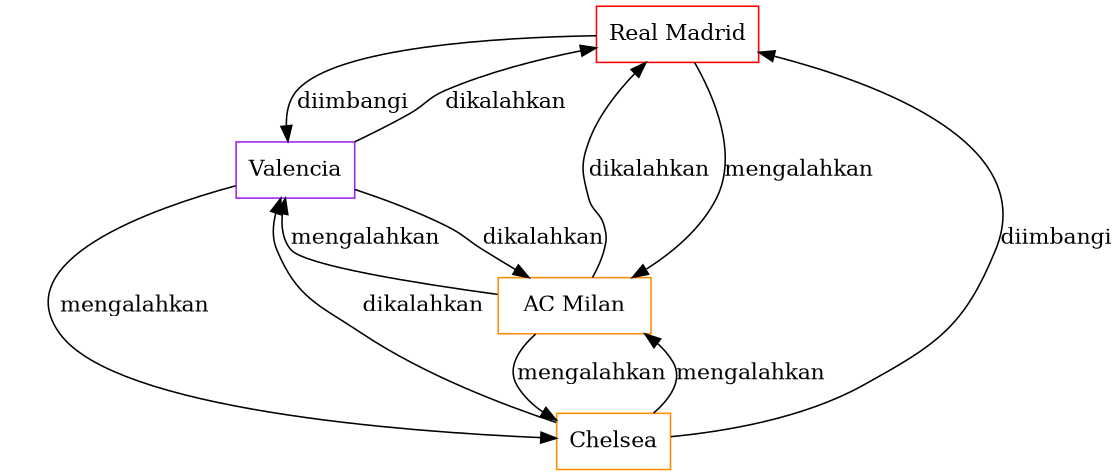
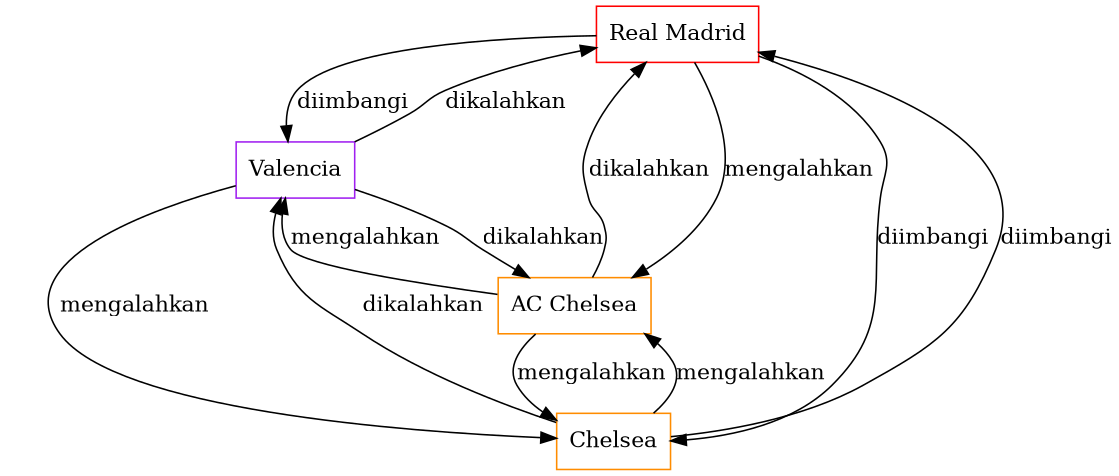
none -> (876, 272)
(575, 306) -> (575, 306)
